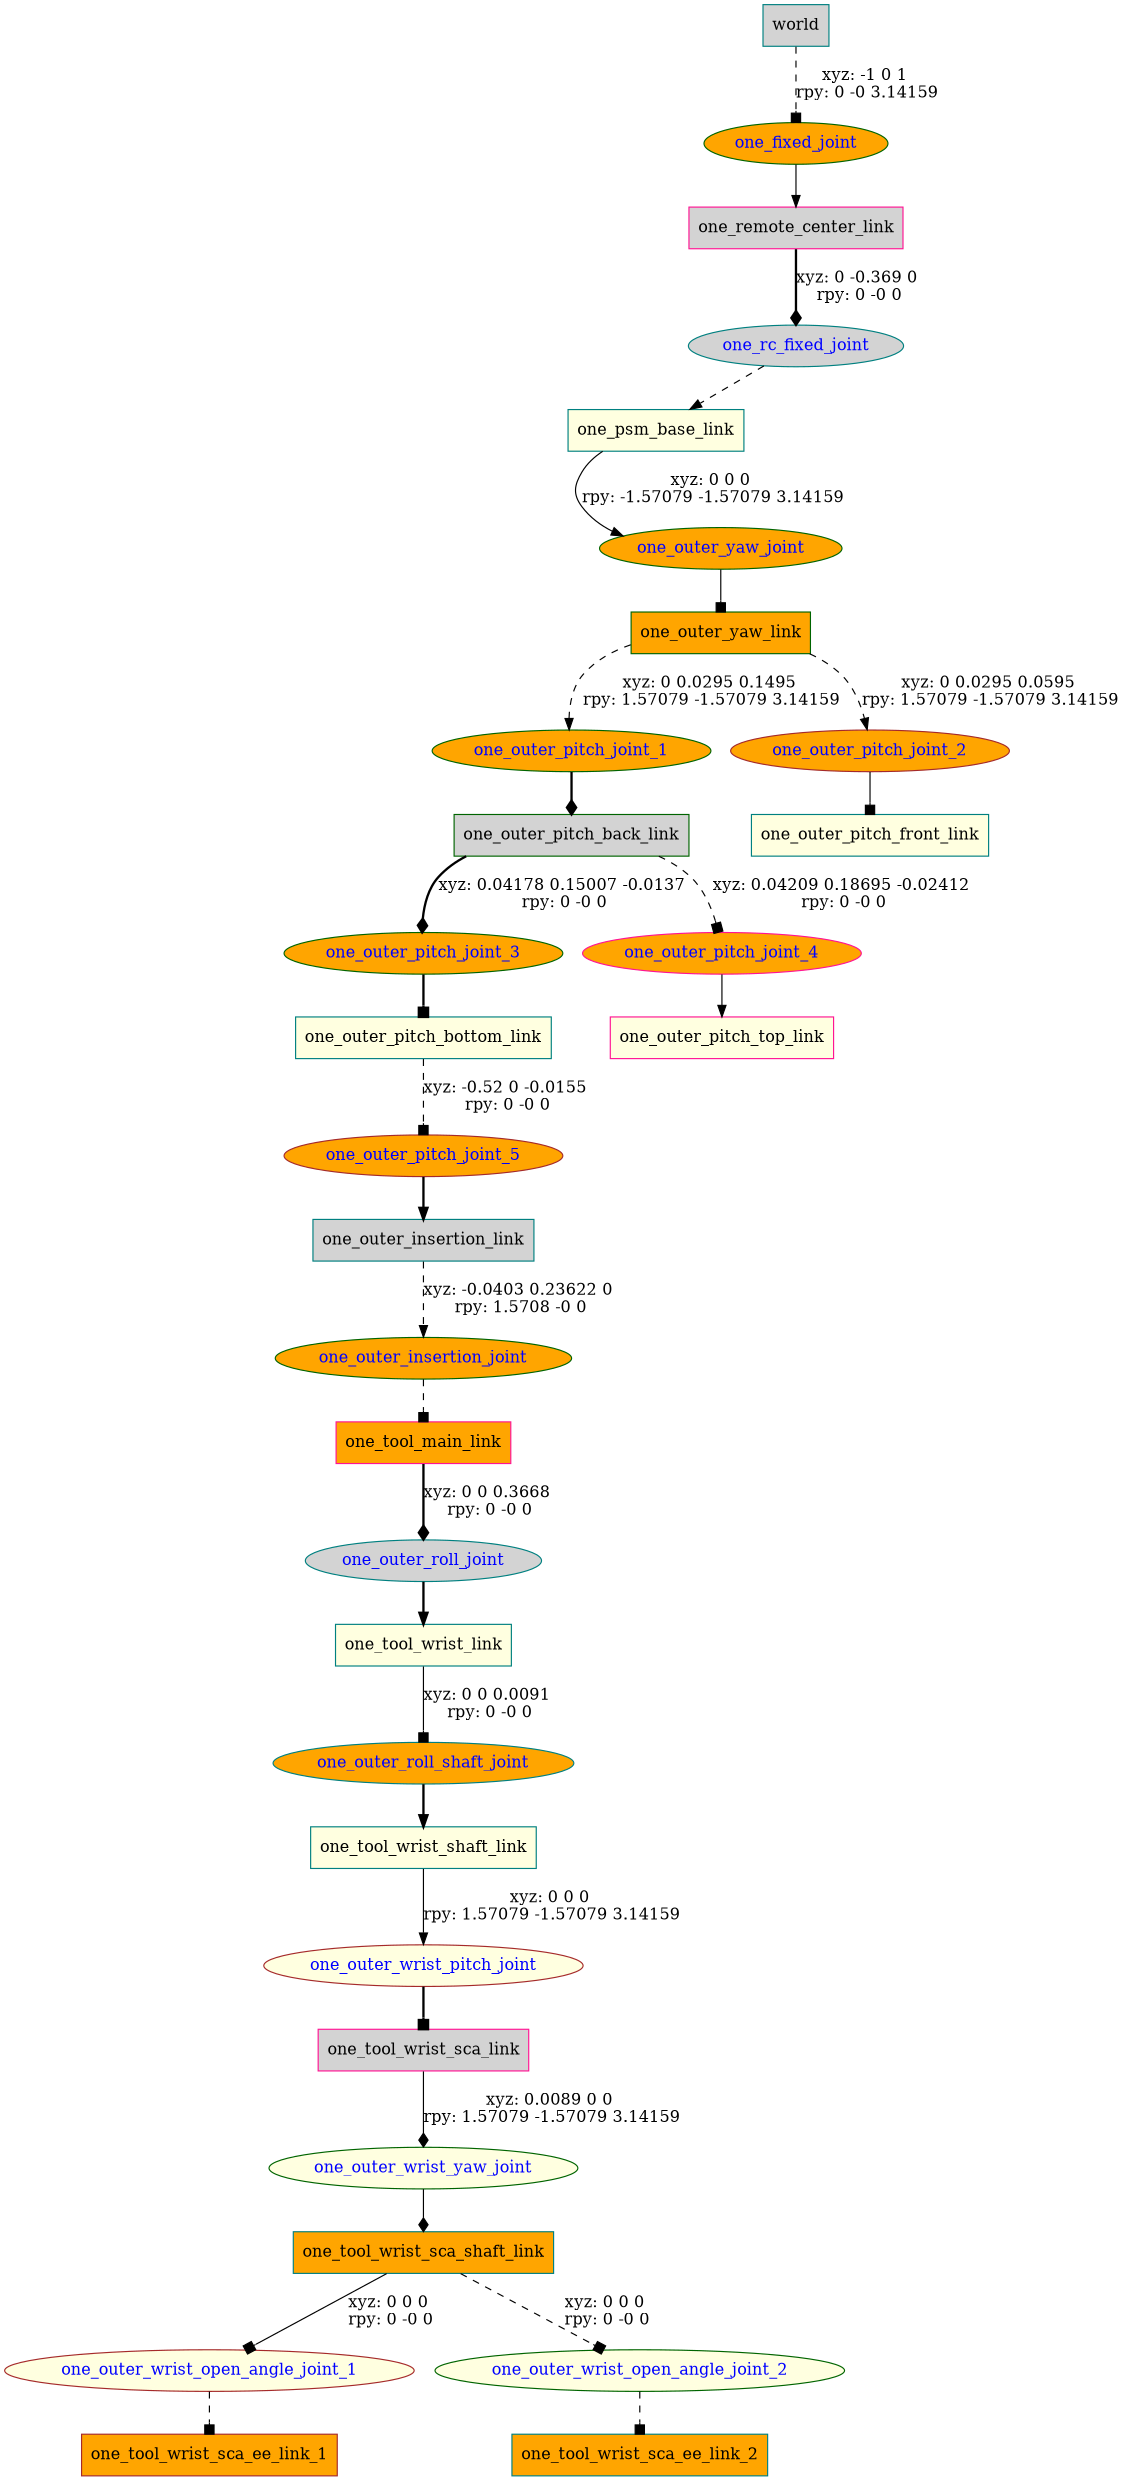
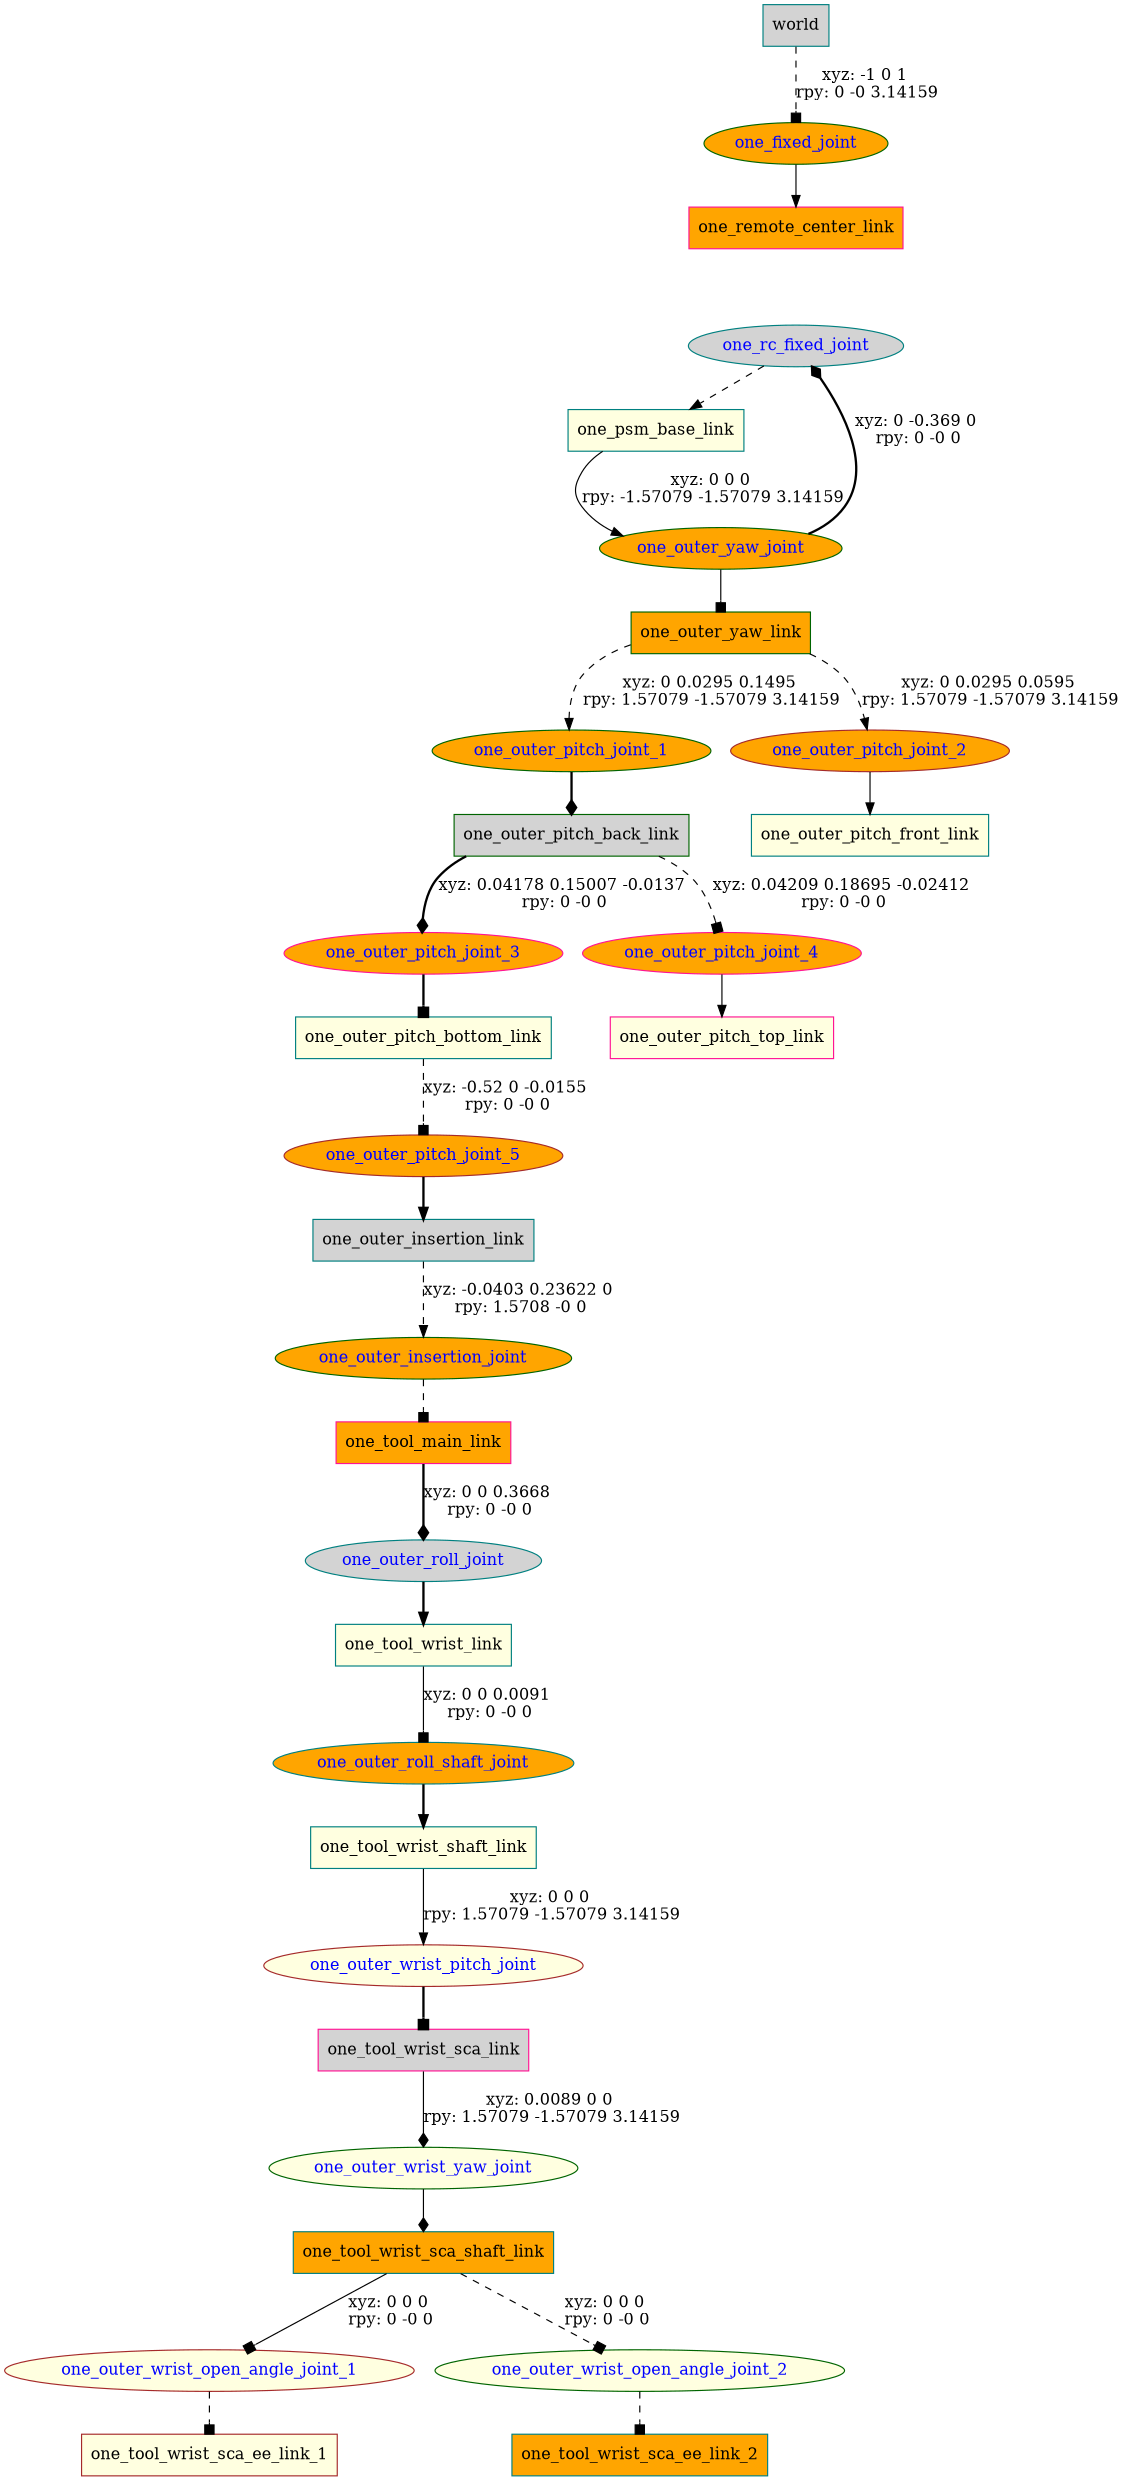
(796, 228) -> (796, 228)
(796, 280) -> (856, 462)
(870, 787) -> (870, 787)
(423, 953) -> (423, 953)
(209, 2455) -> (209, 2455)
